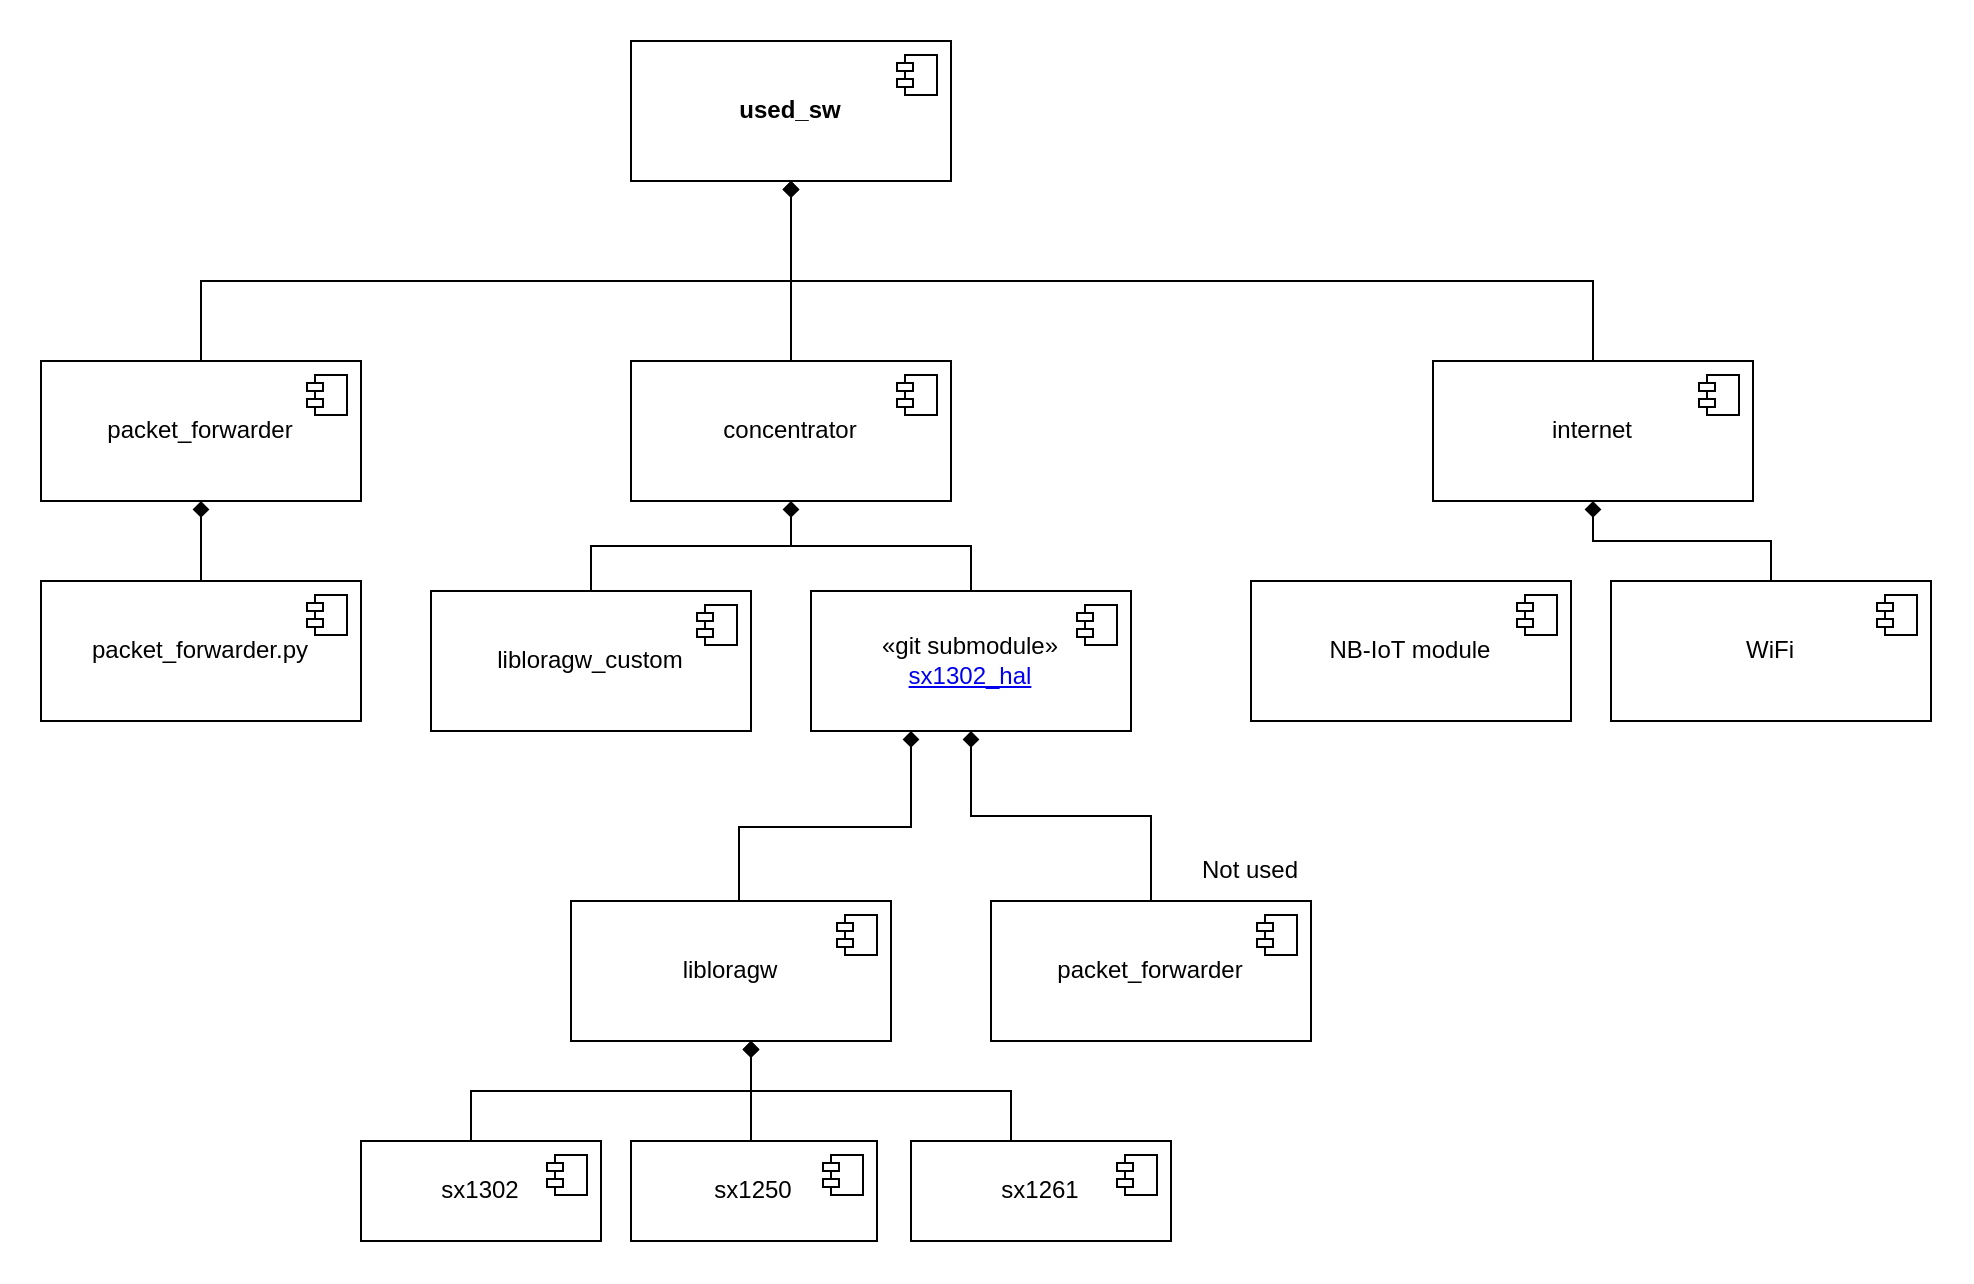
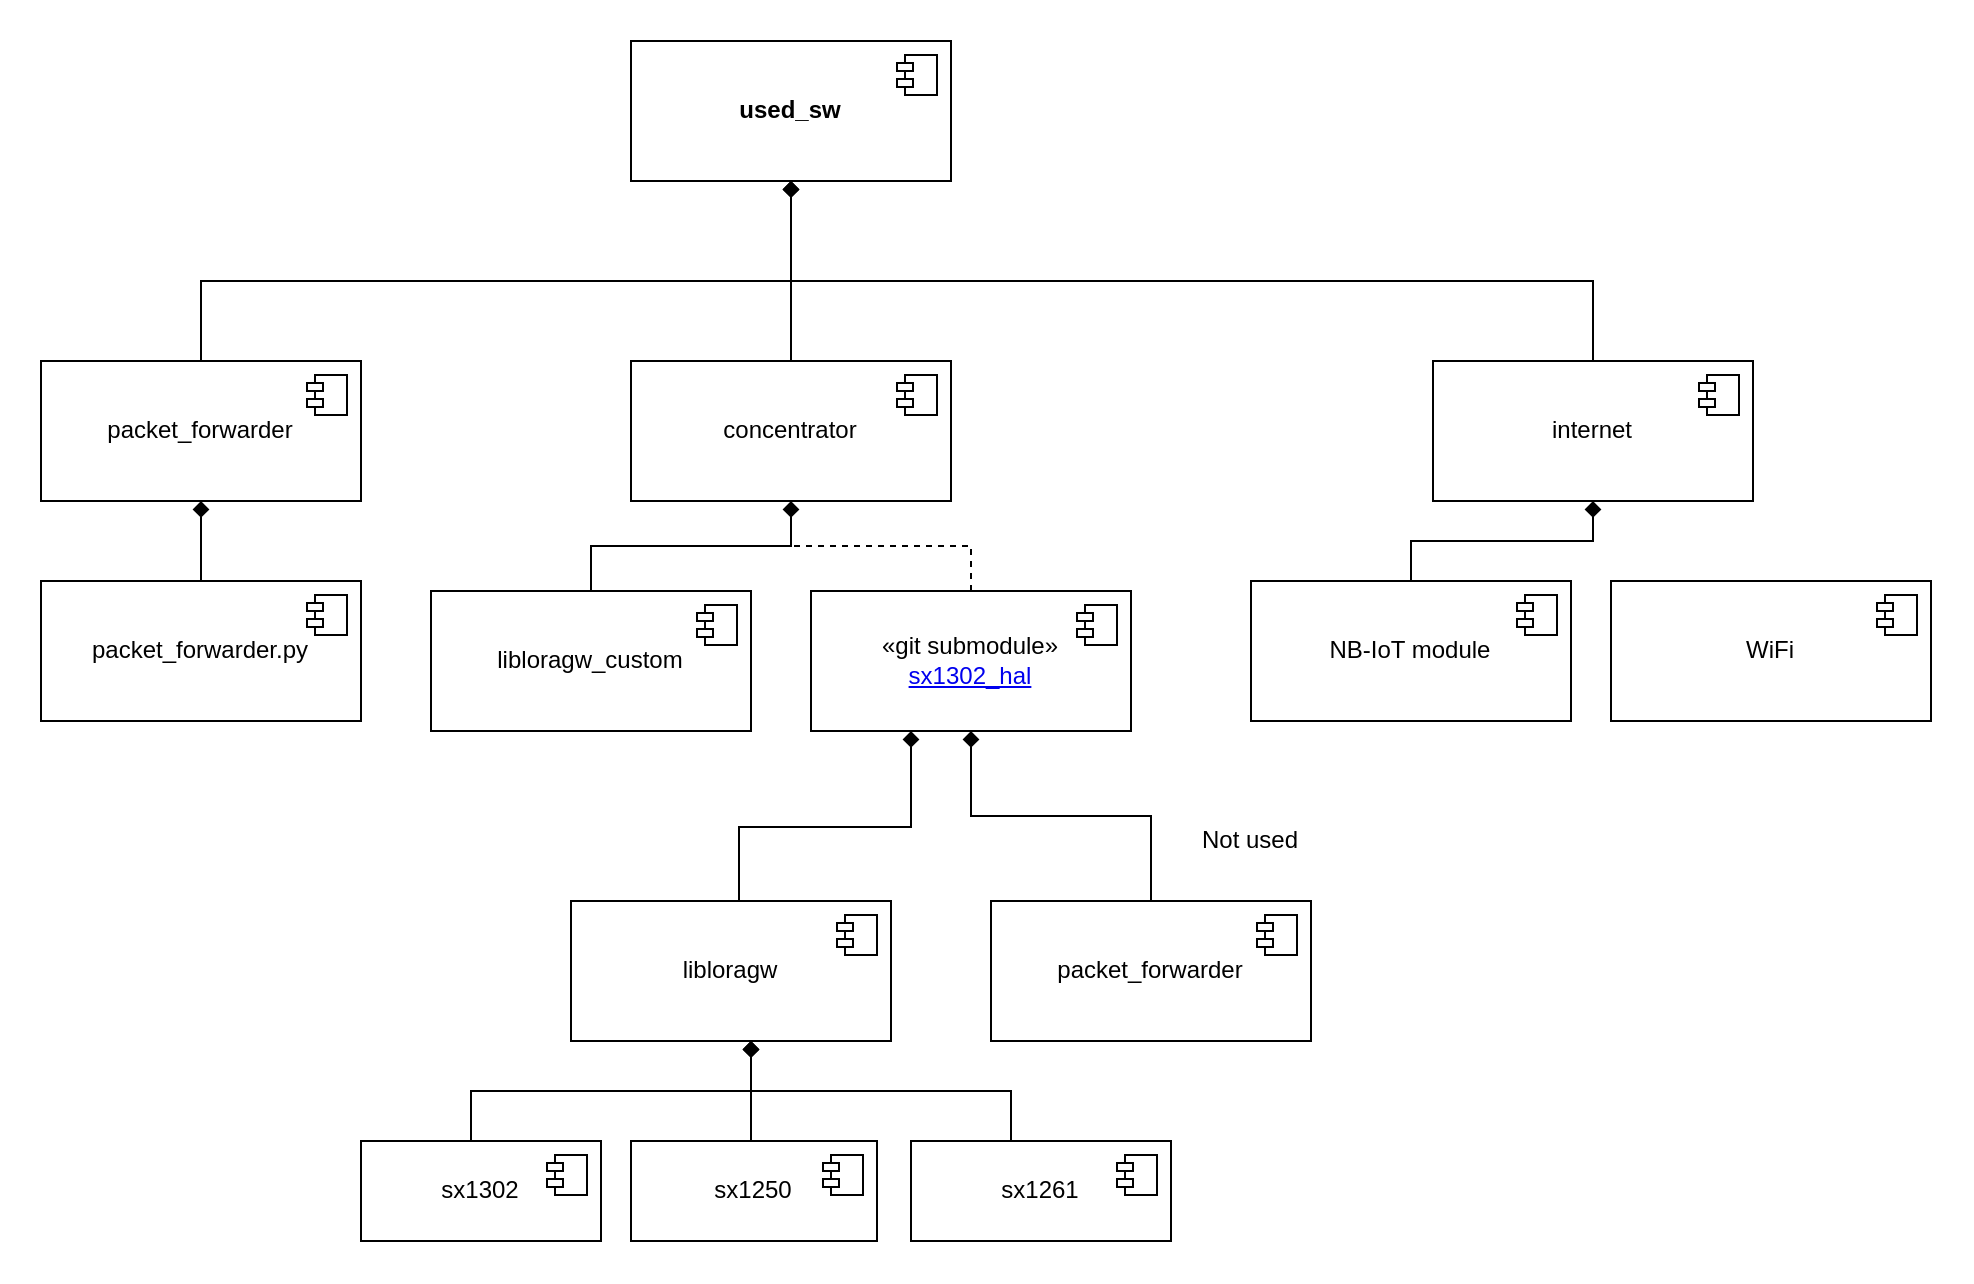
none -> (1480, 541)
(1704, 541) -> none
(903, 546) -> (903, 546)
(1251, 871) -> (1251, 841)
